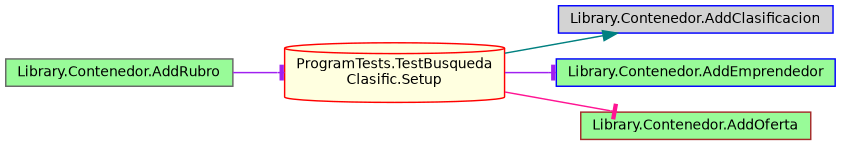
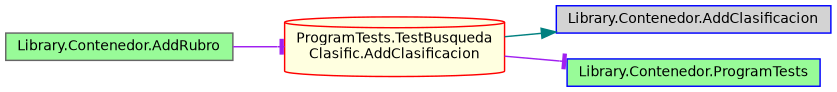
(395, 73) -> (395, 47)
(696, 73) -> (694, 73)
(696, 126) -> none
